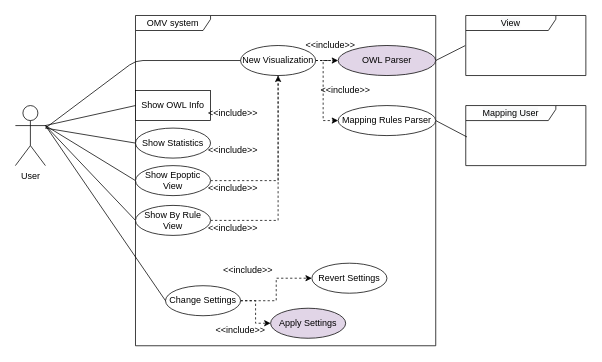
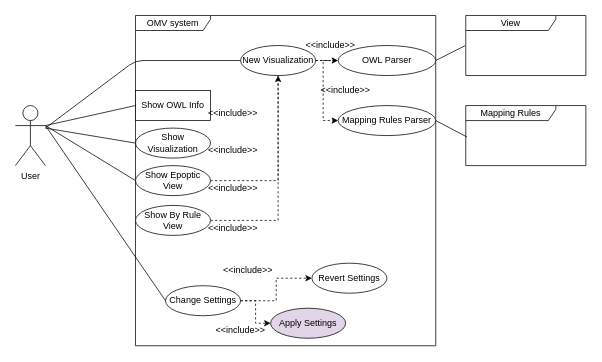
(387, 60) -> (387, 60)
(510, 113) -> (510, 113)
(173, 143) -> (173, 143)
(92, 175) -> none
